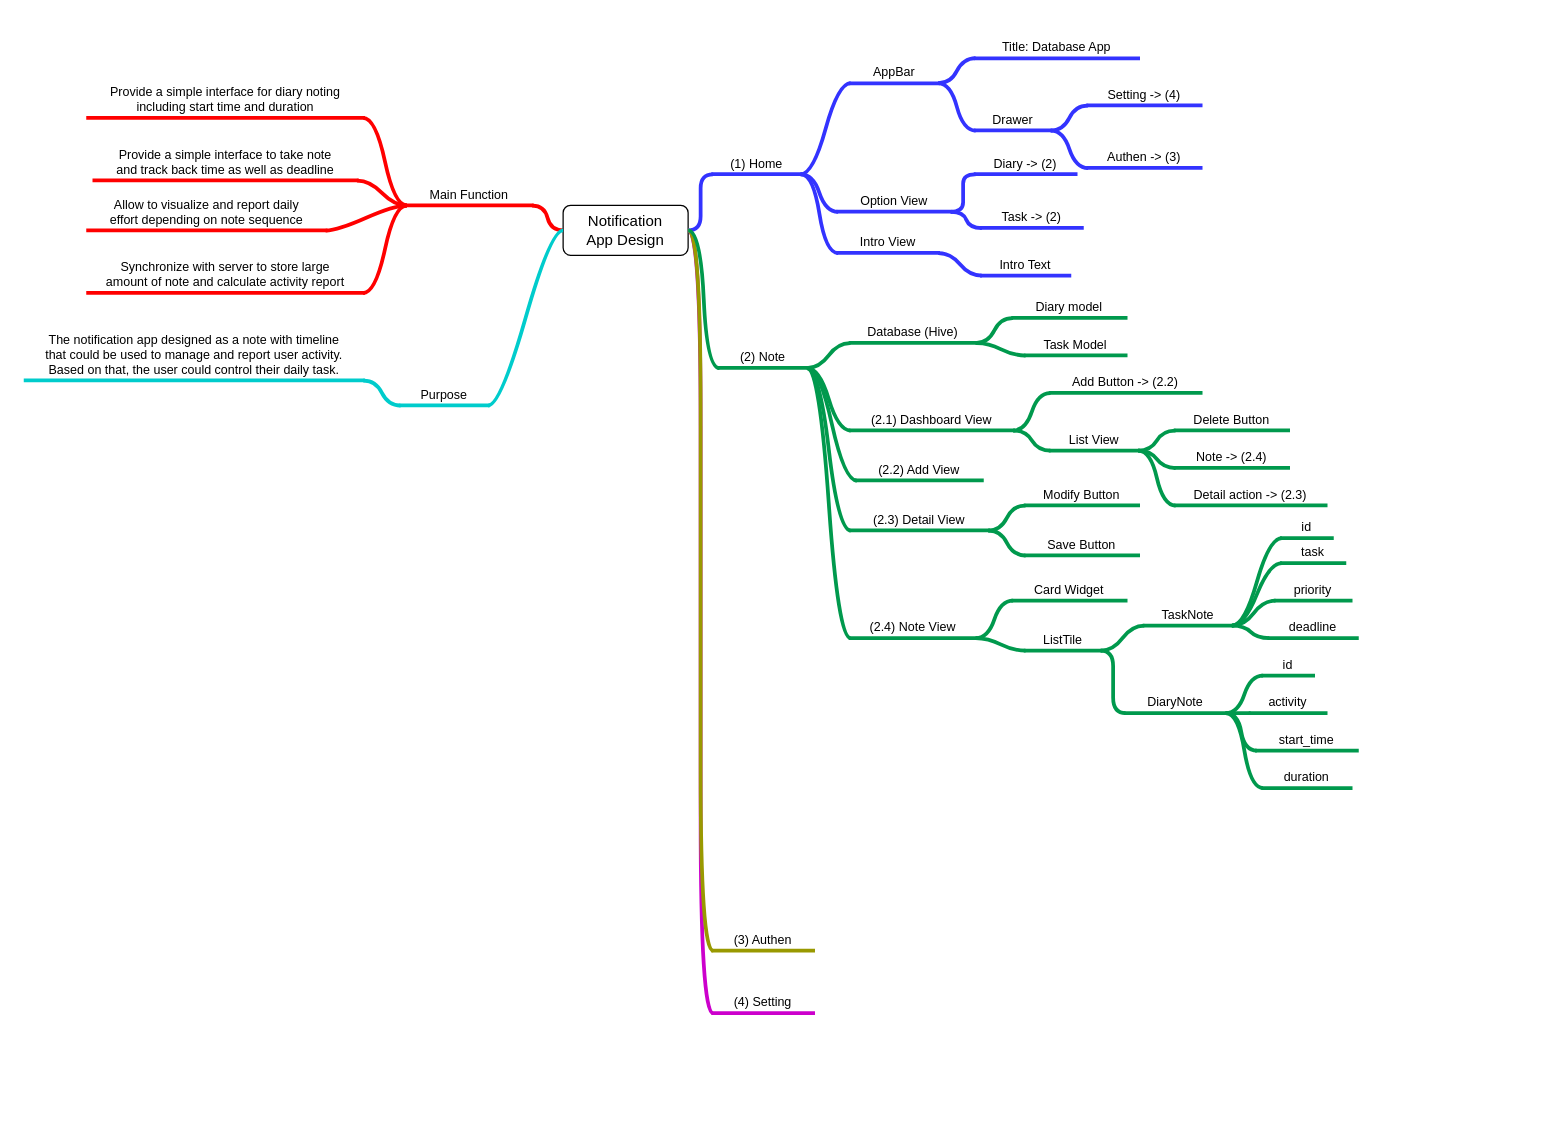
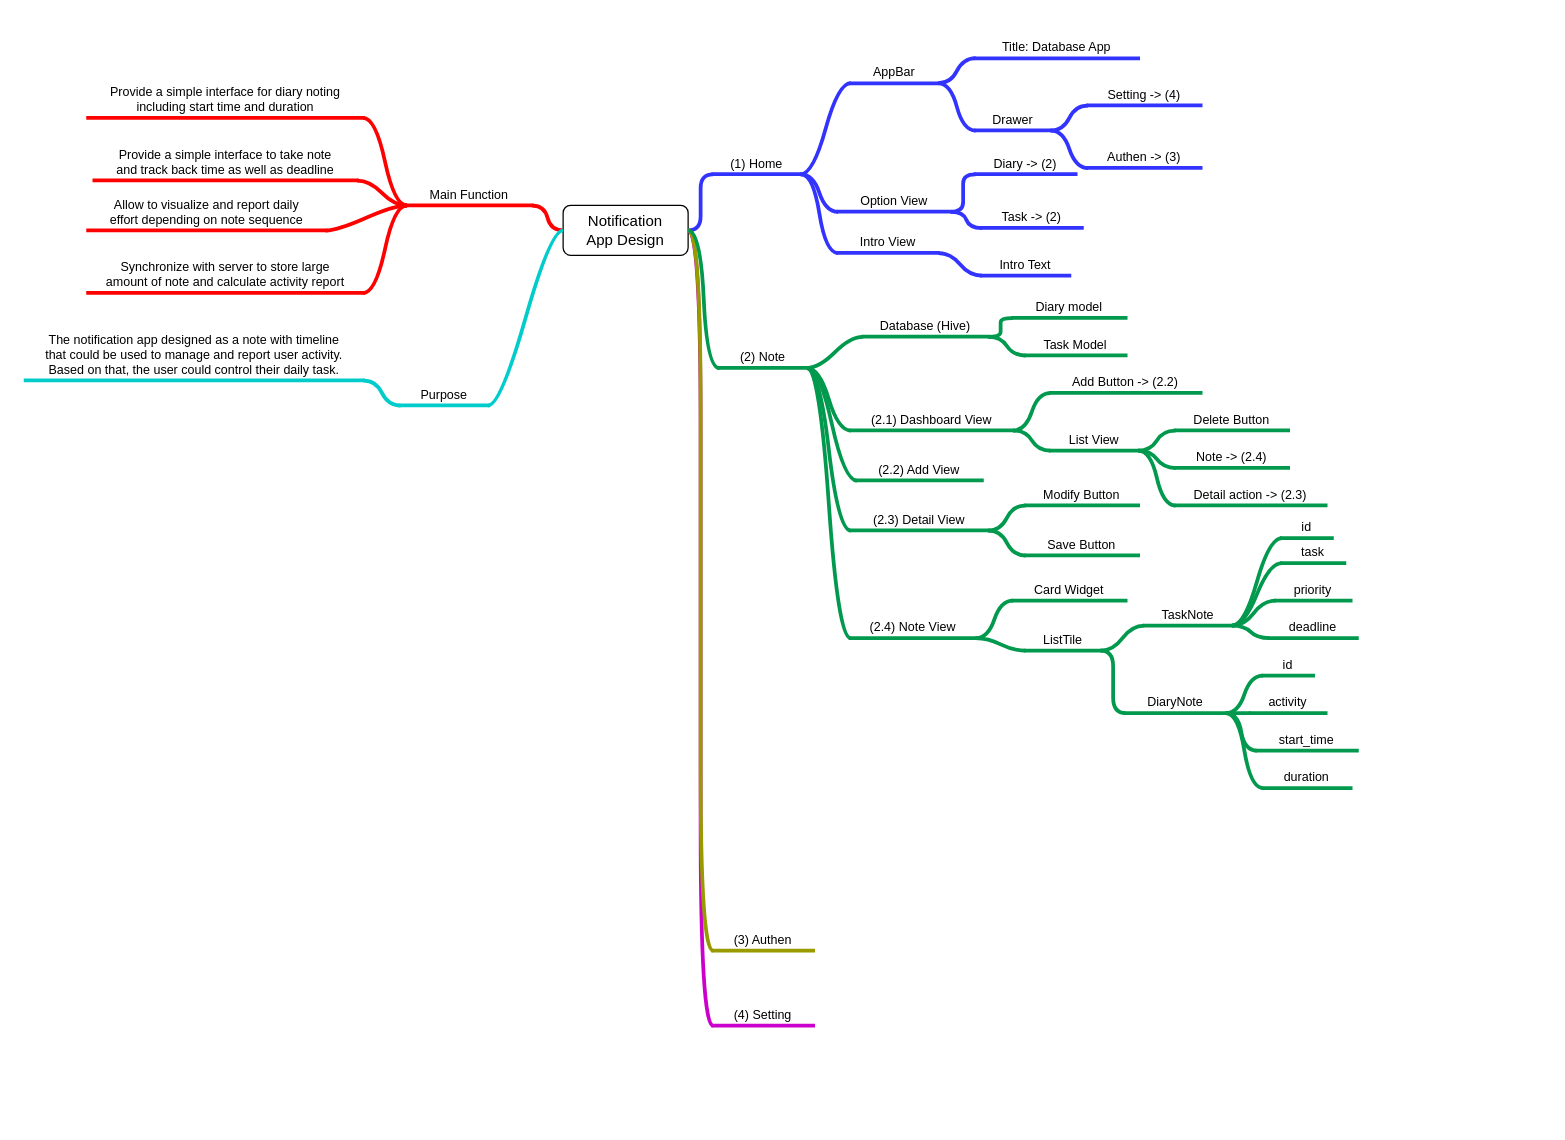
(913, 330) -> (926, 324)
(763, 1001) -> (763, 1007)
